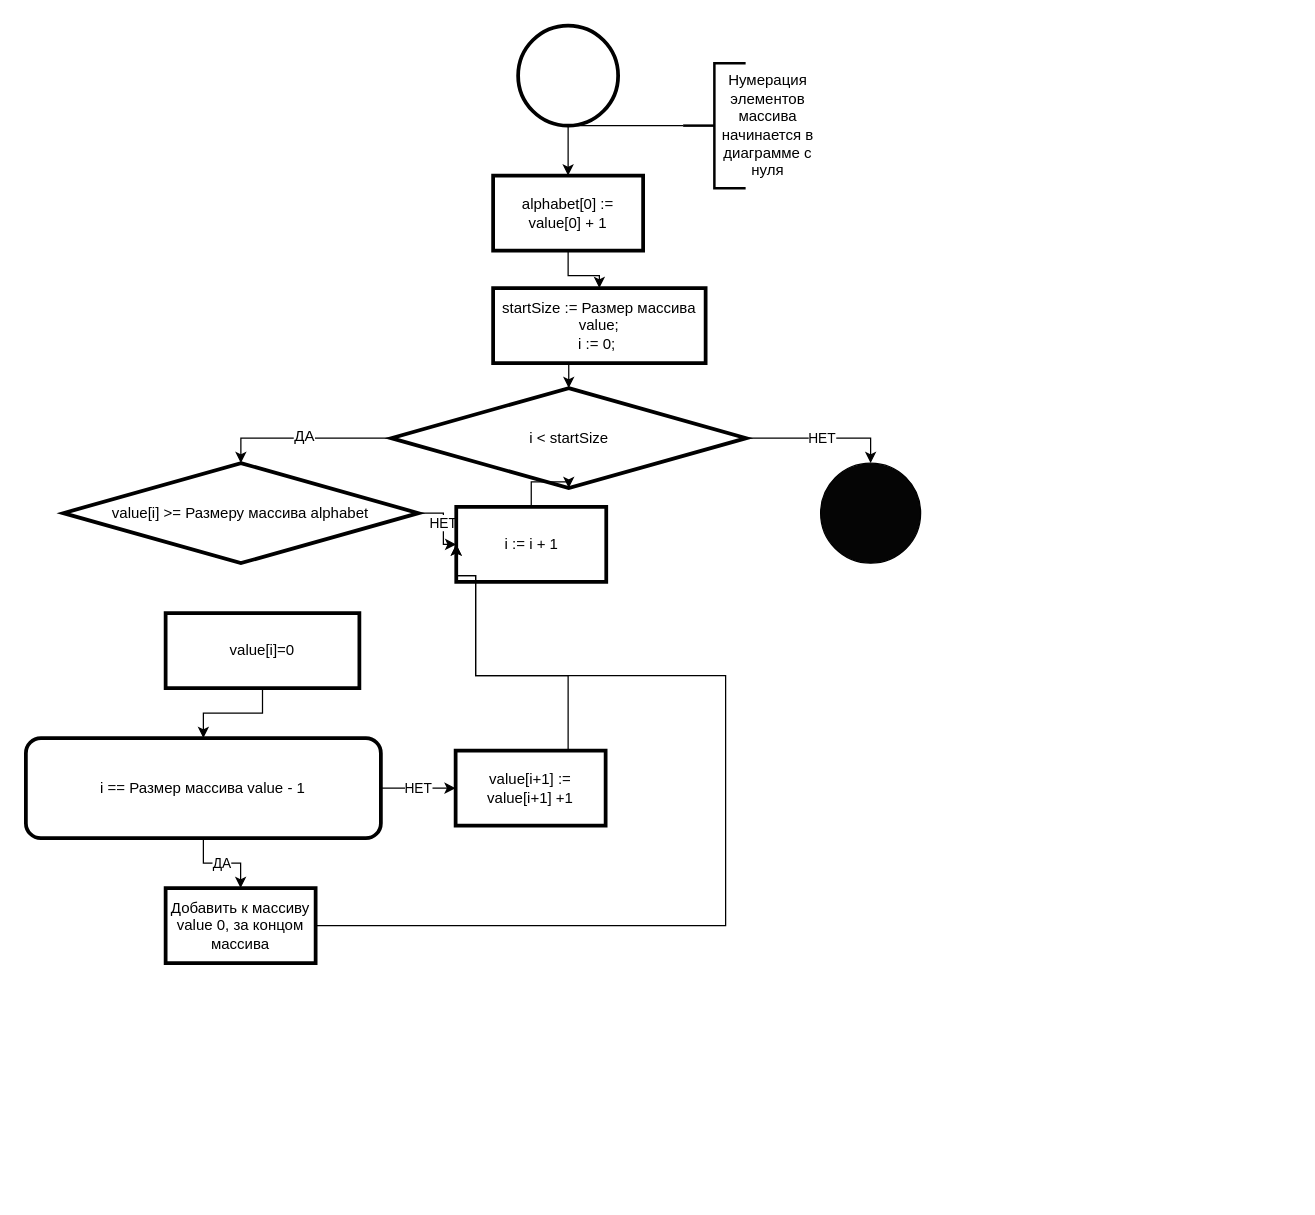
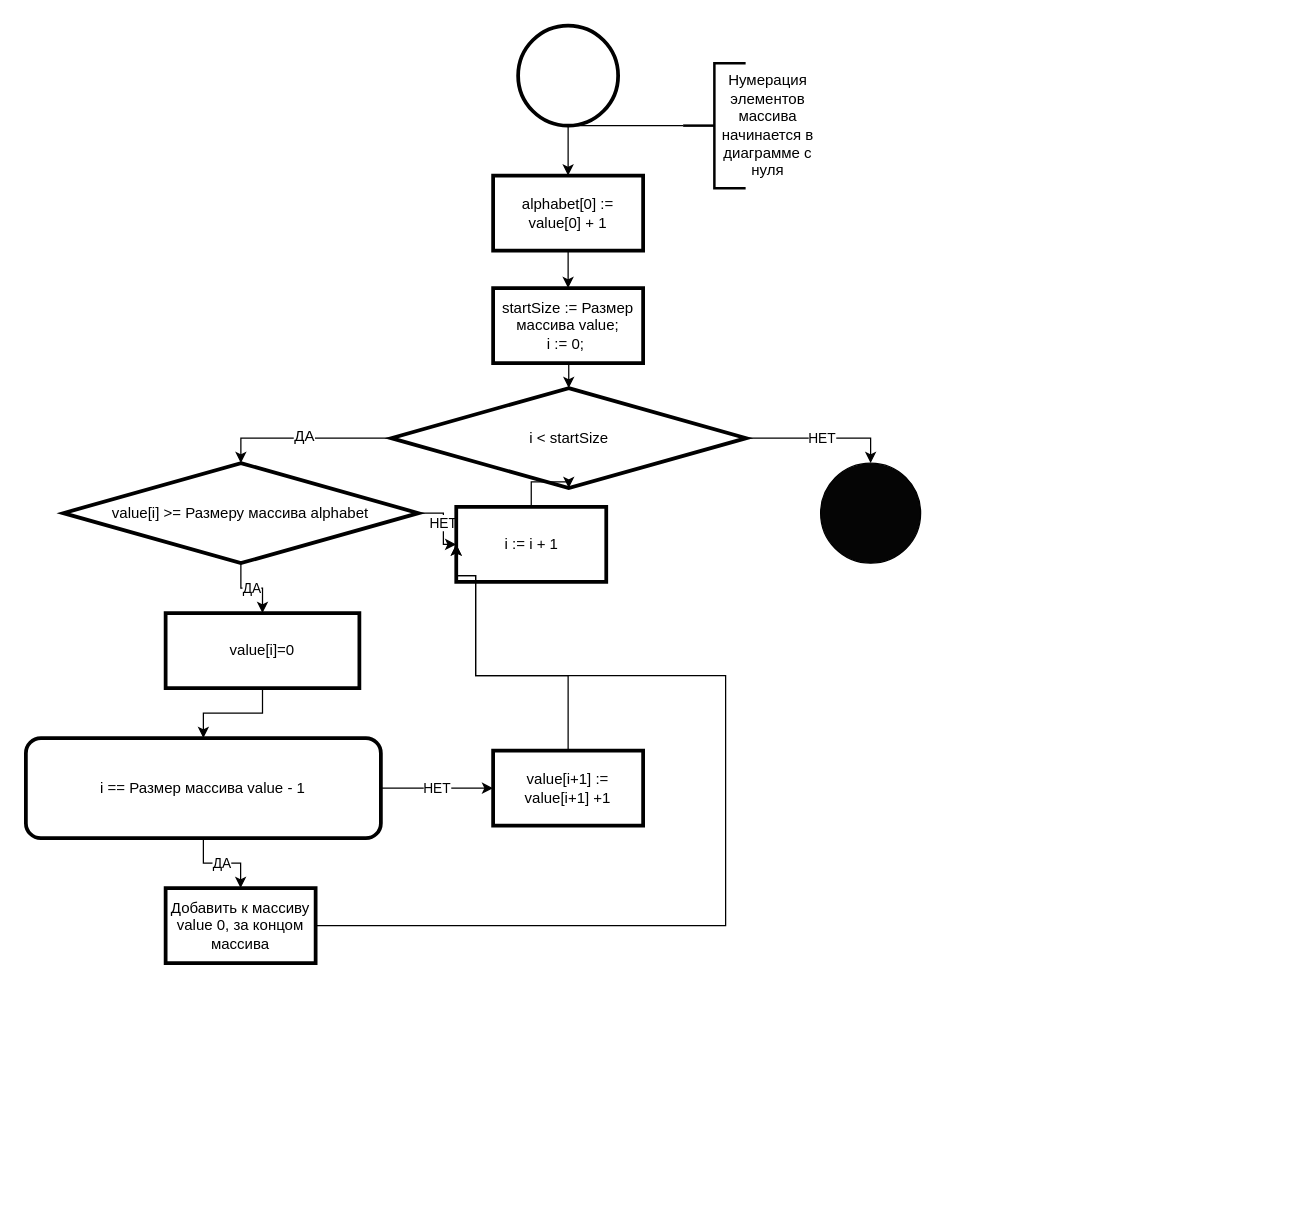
(599, 326) -> (568, 326)
none -> (247, 588)
(531, 788) -> (568, 788)
